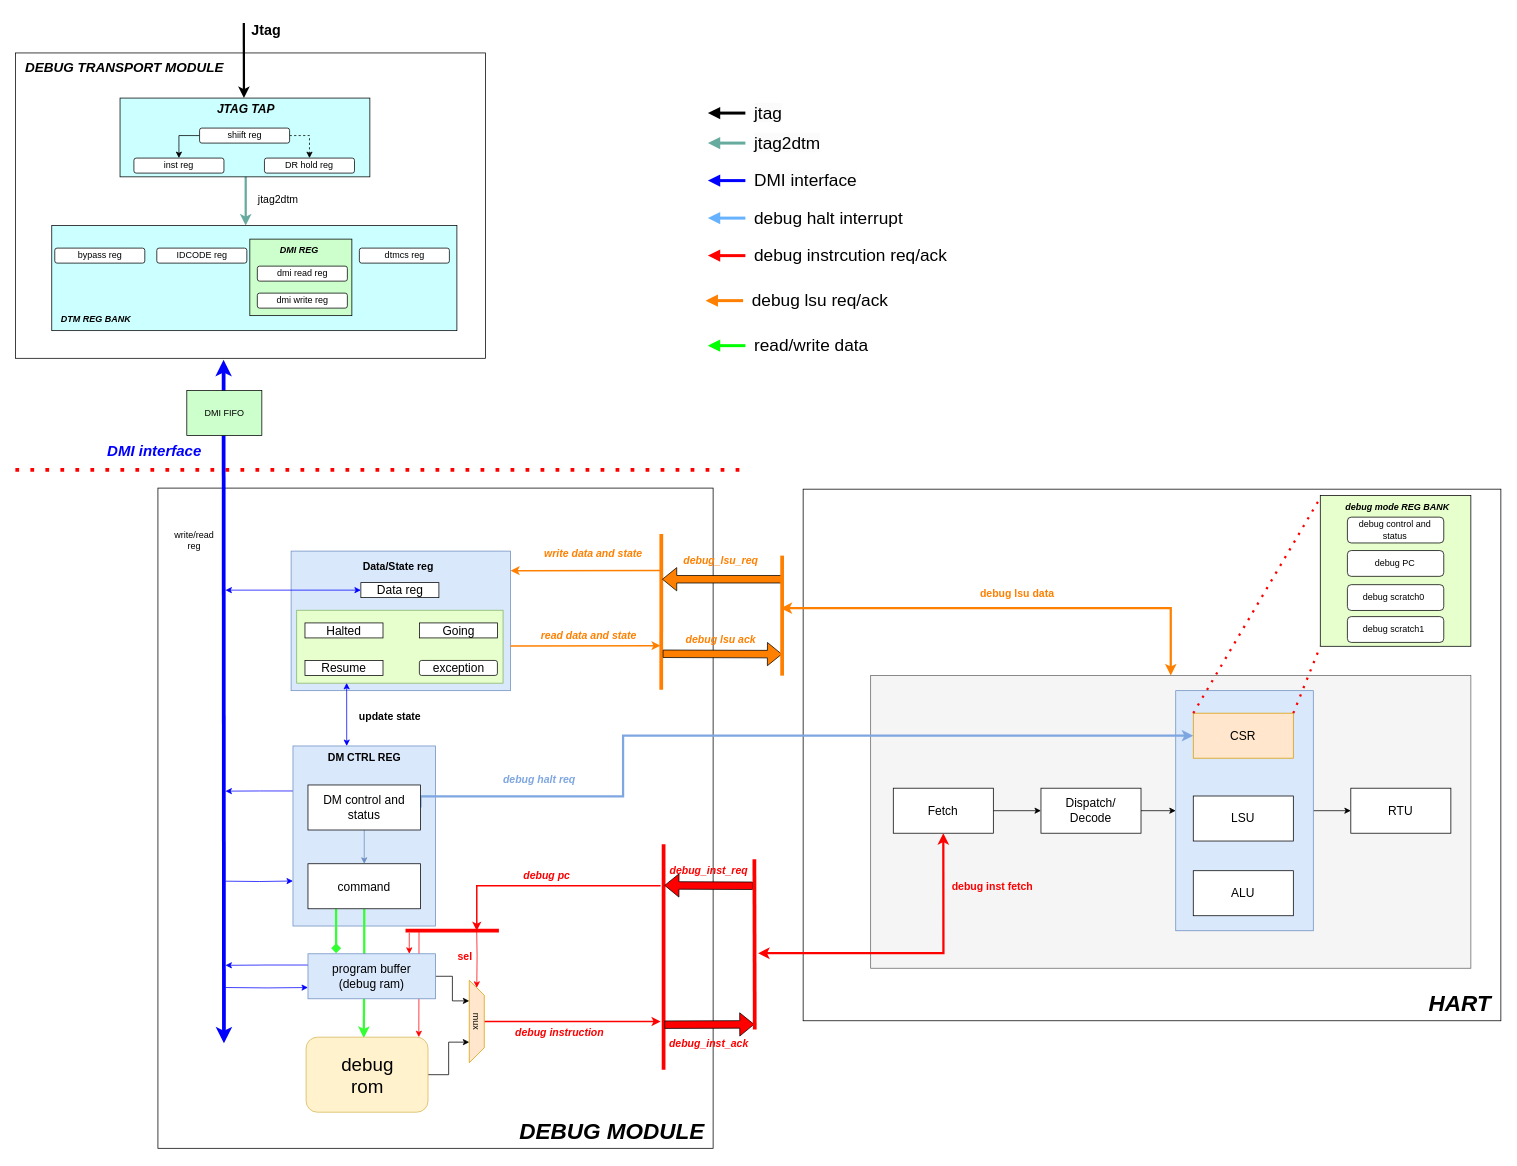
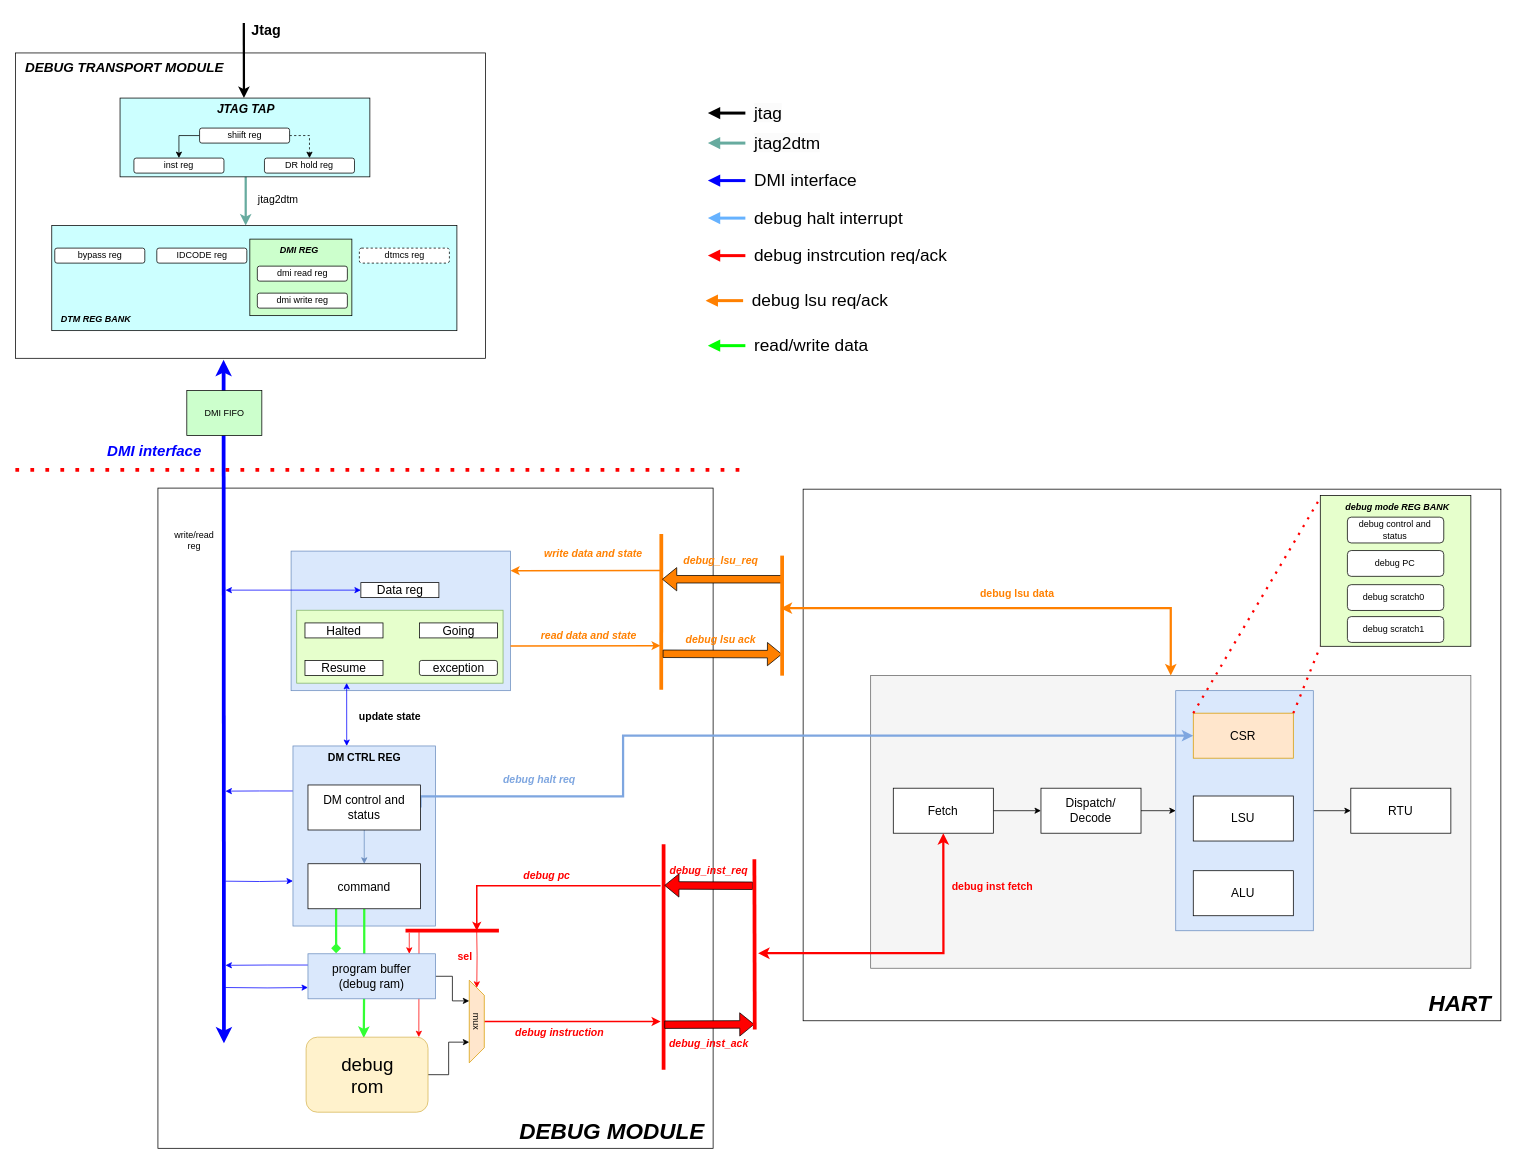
(404, 255) -> (404, 255)
(398, 566) -> none
